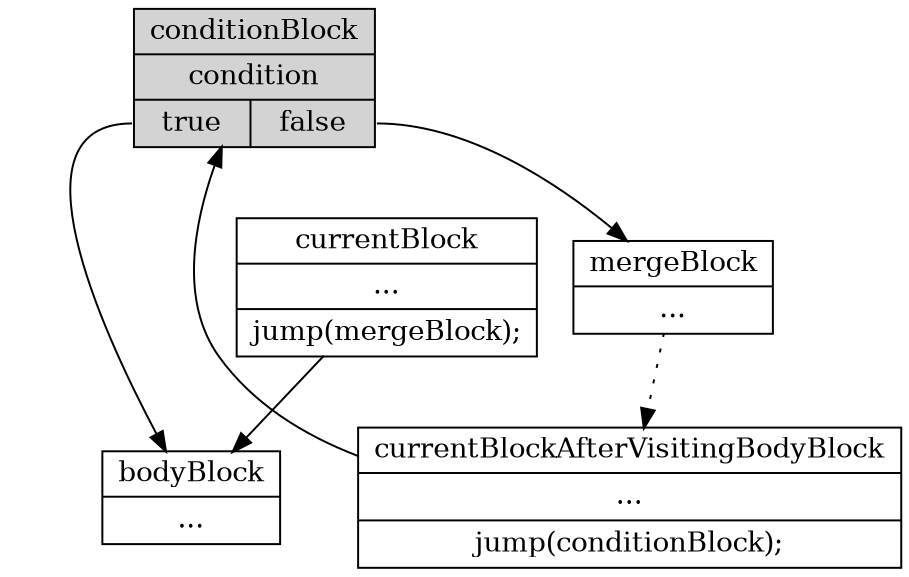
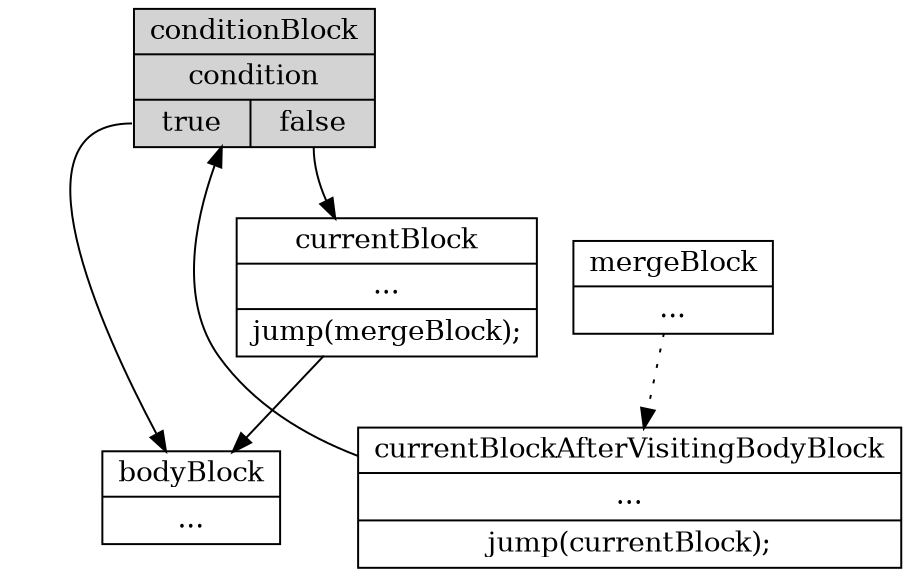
(503, 156) -> (317, 175)
(630, 543) -> (630, 543)
